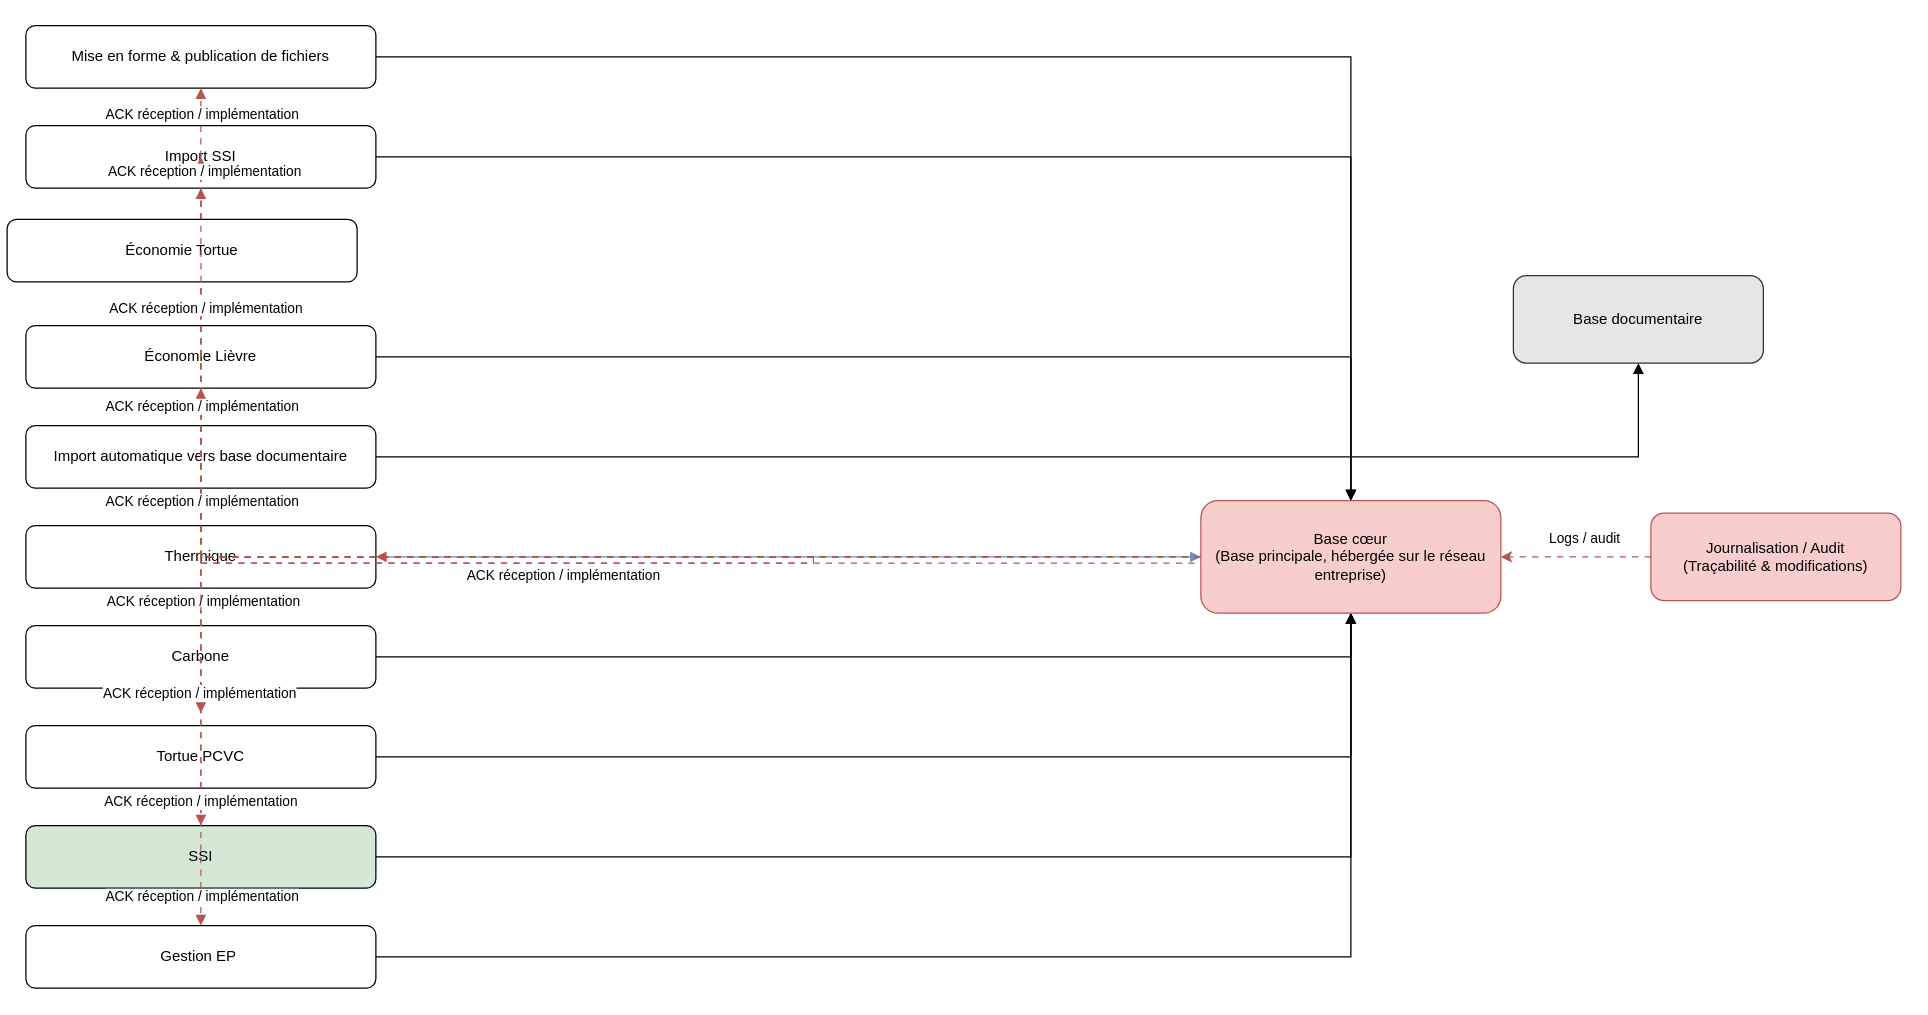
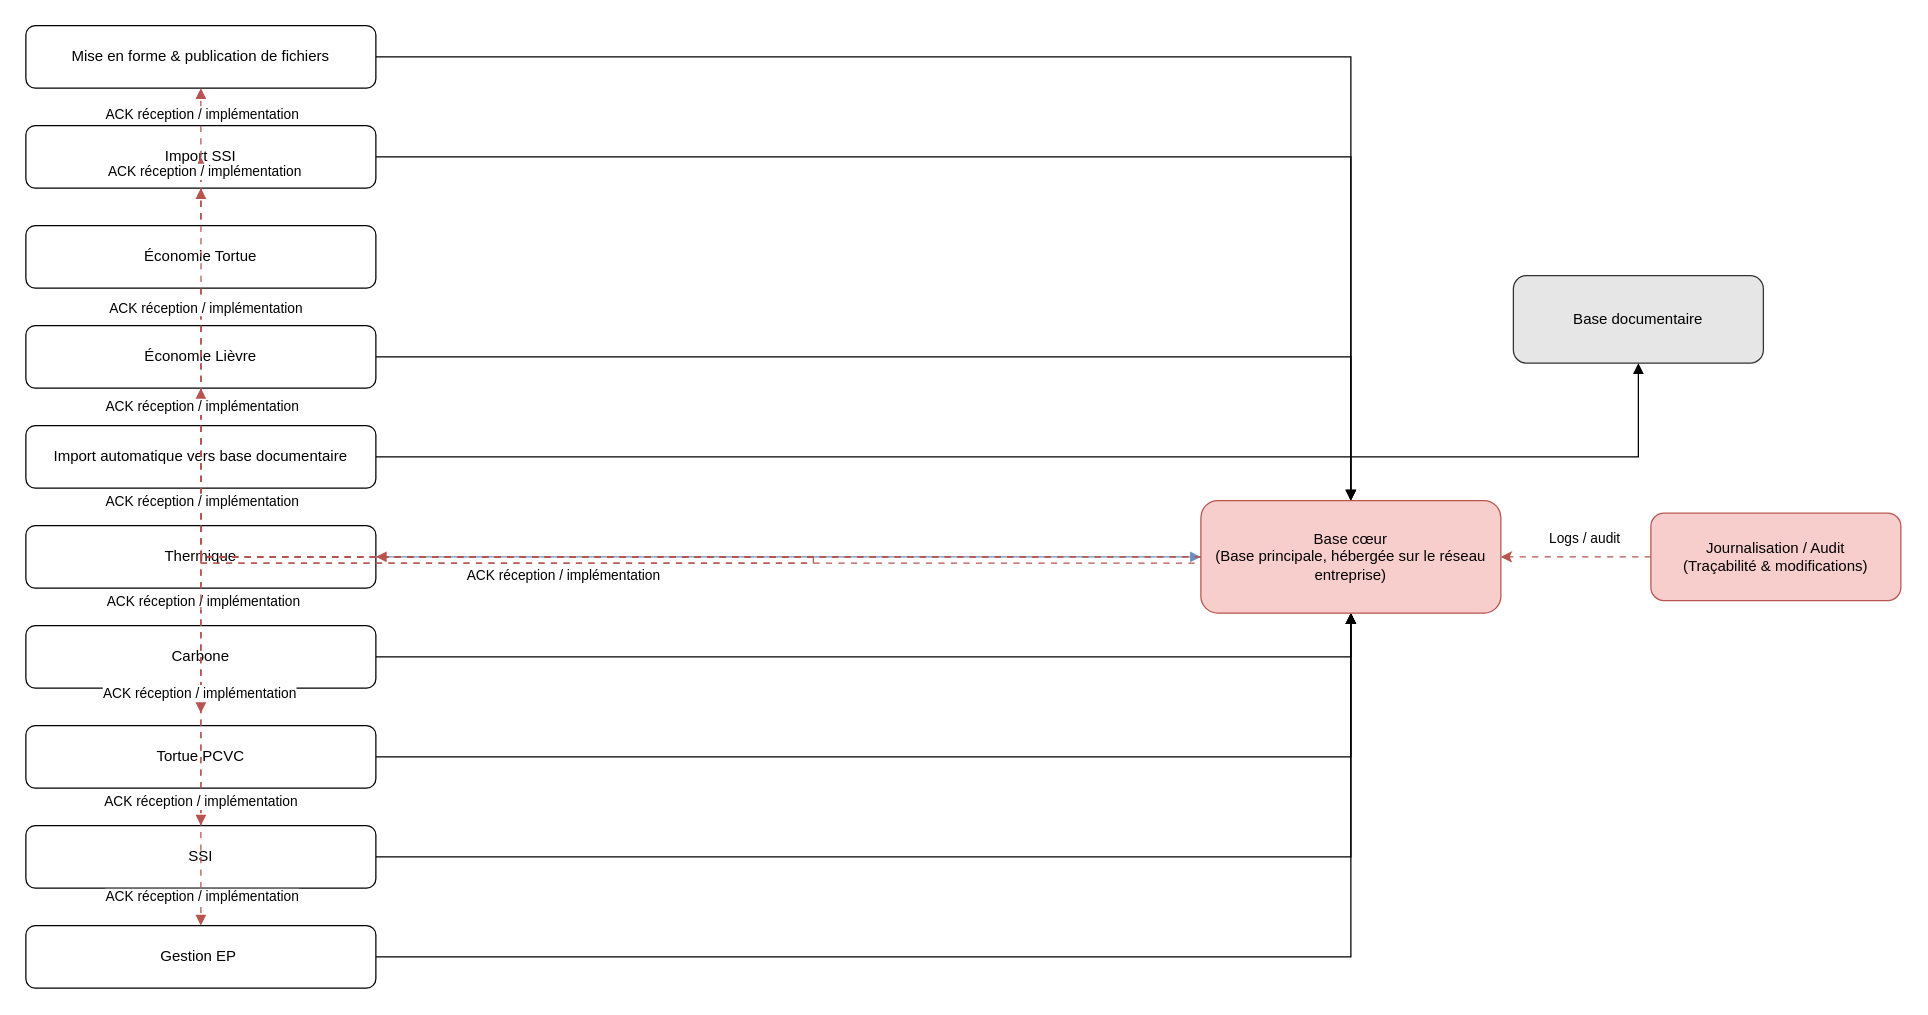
(182, 251) -> (201, 257)
(201, 857) -> (201, 857)
